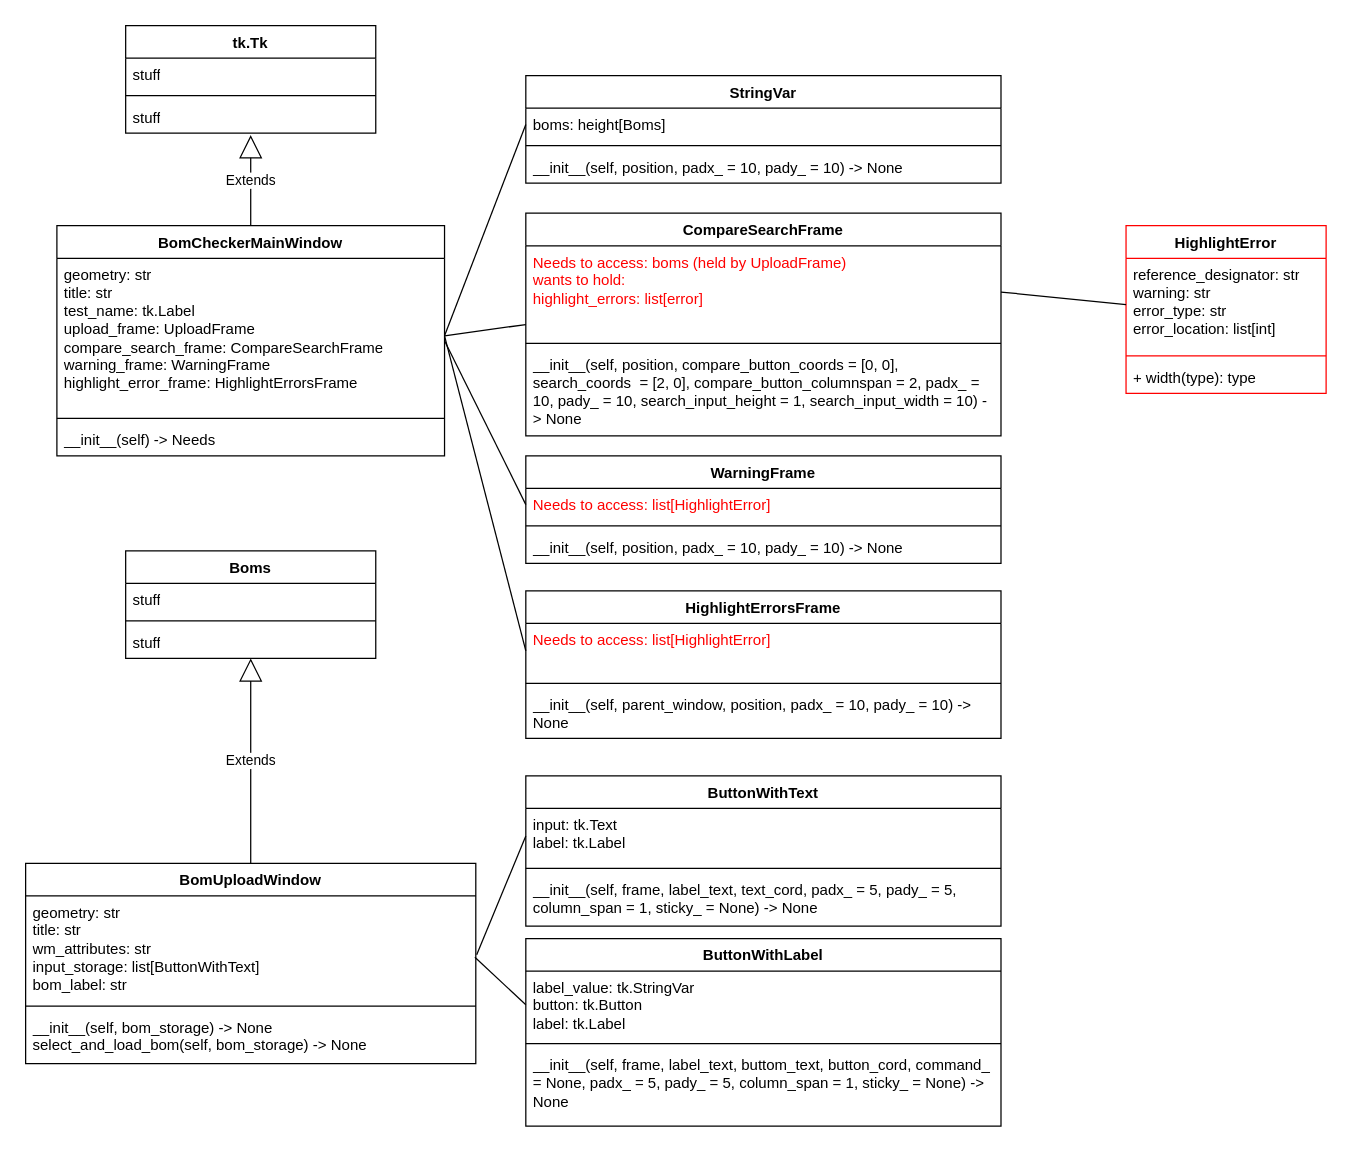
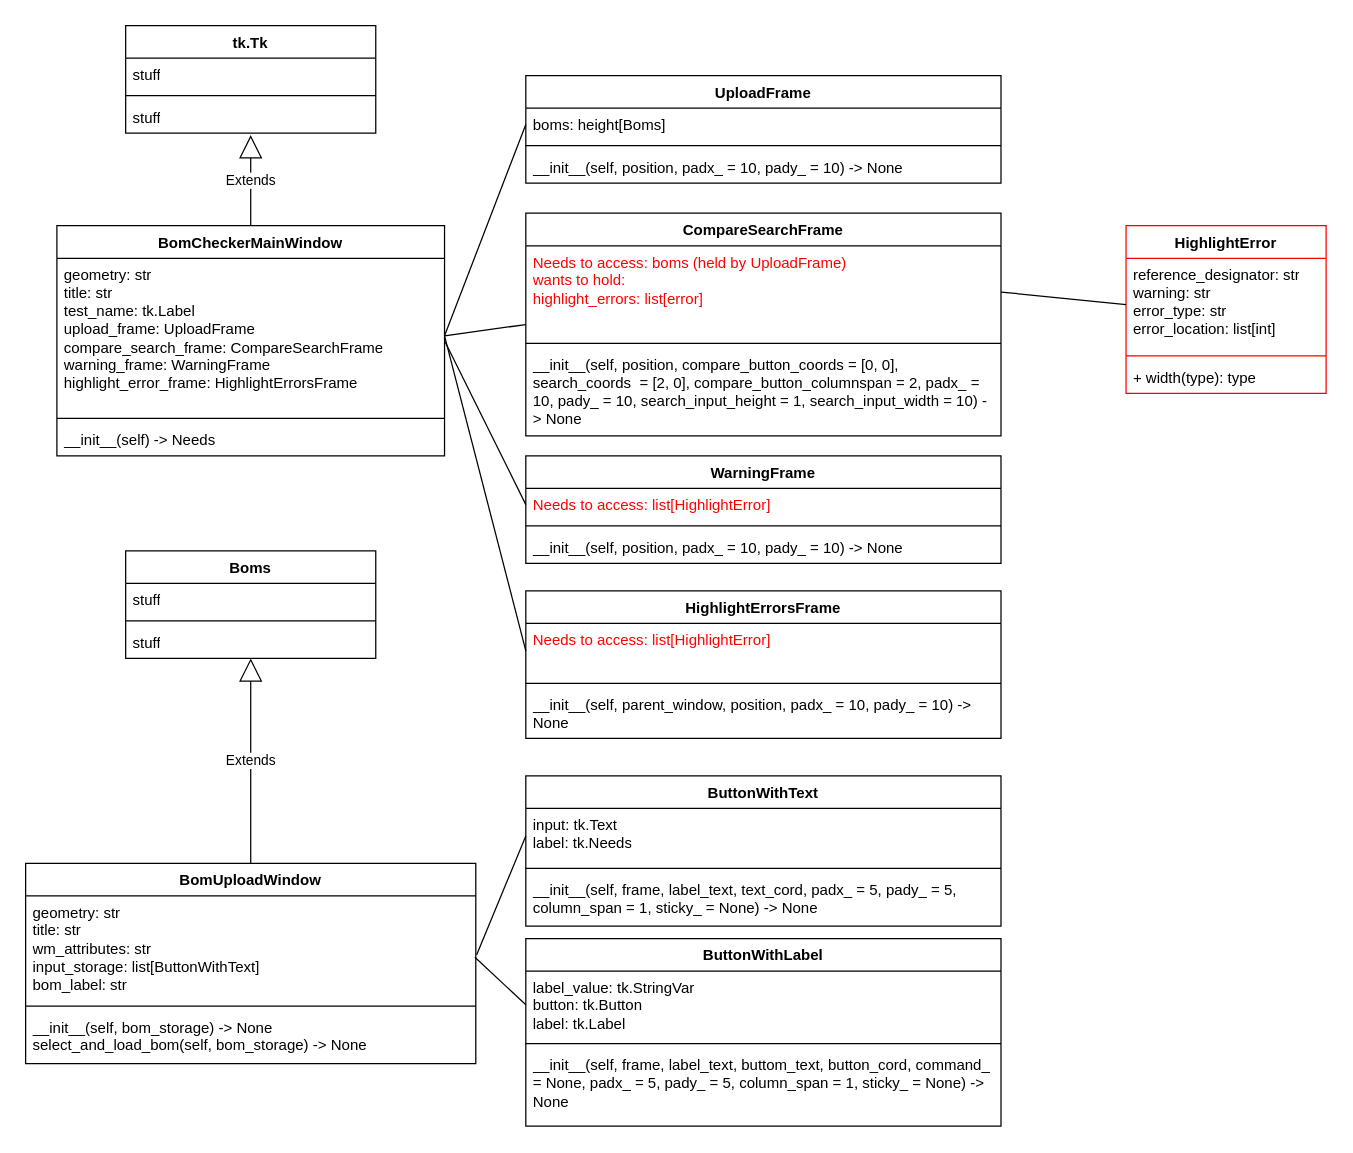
(763, 93) -> (763, 93)
(584, 835) -> (586, 835)
